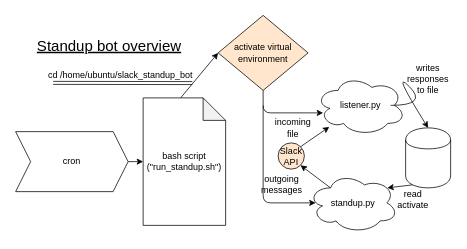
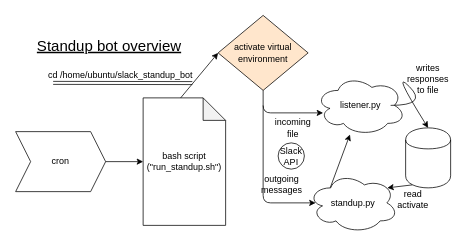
(313, 138) -> none
(291, 156) -> (291, 156)
(72, 162) -> (60, 162)
(317, 178) -> (339, 164)
